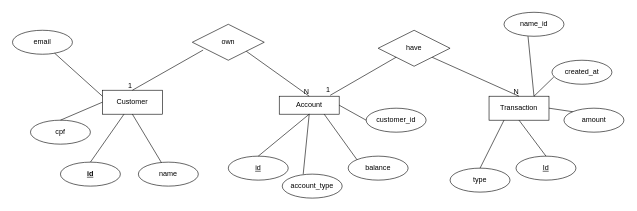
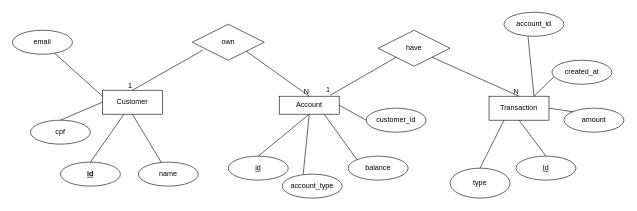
(534, 24) -> (534, 24)
(480, 180) -> (480, 183)
